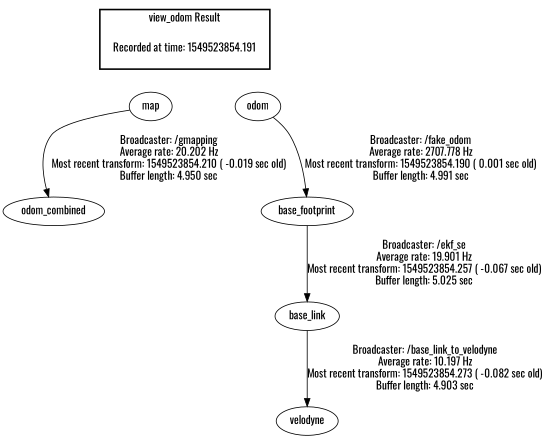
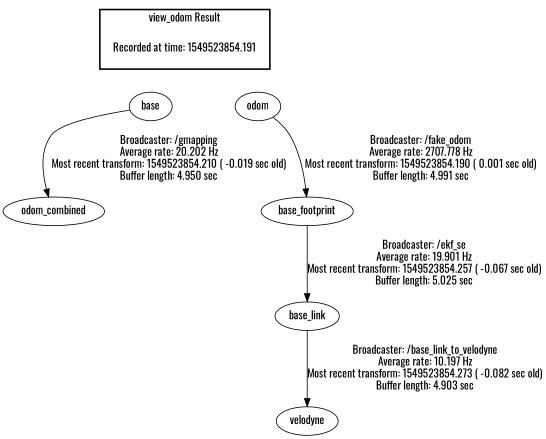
(151, 106) -> (151, 106)
